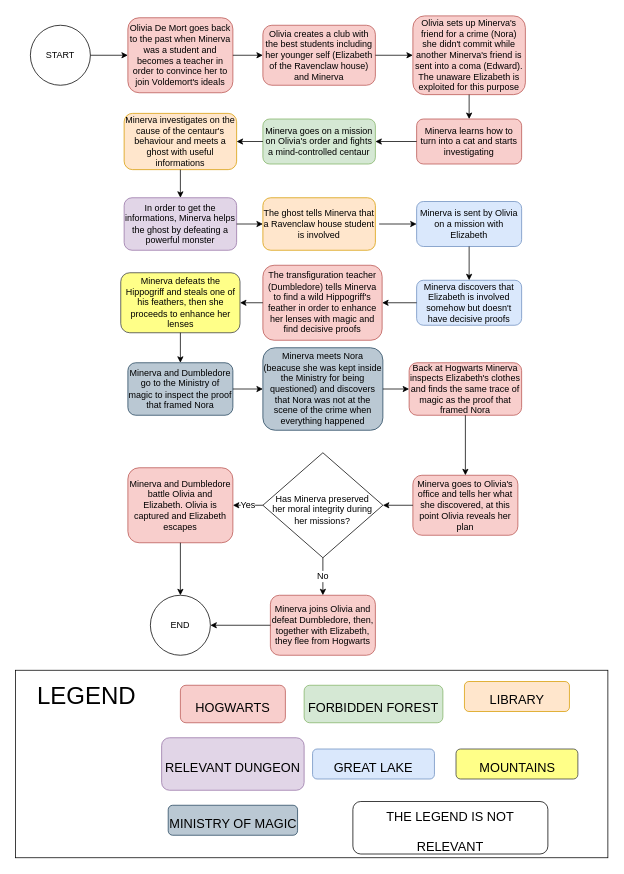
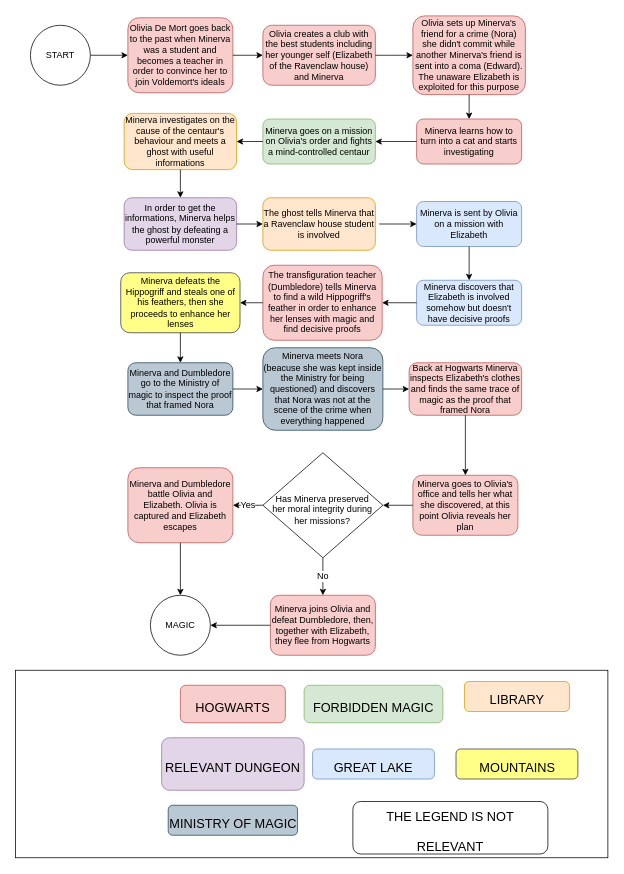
(180, 625) -> (180, 625)
(87, 696) -> none
(374, 704) -> (374, 704)
